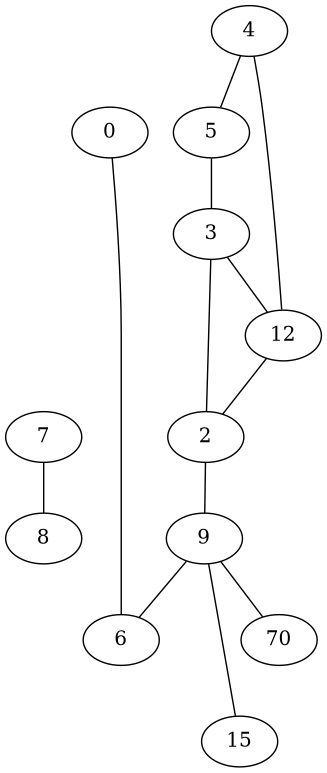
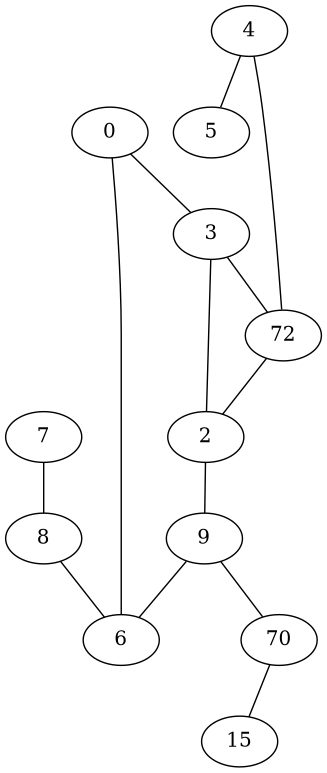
(211, 183) -> (161, 183)
(283, 336) -> (283, 336)
none -> (82, 589)
(222, 640) -> (259, 691)
